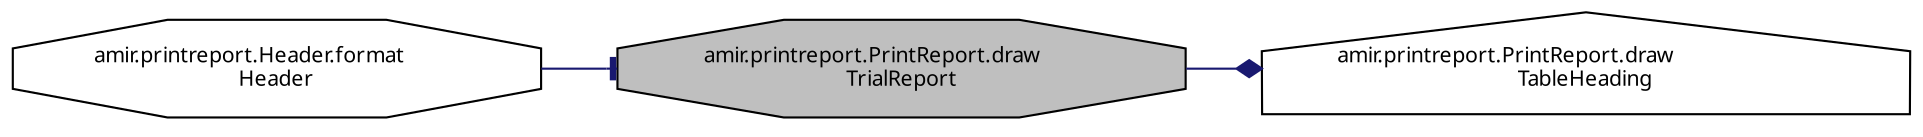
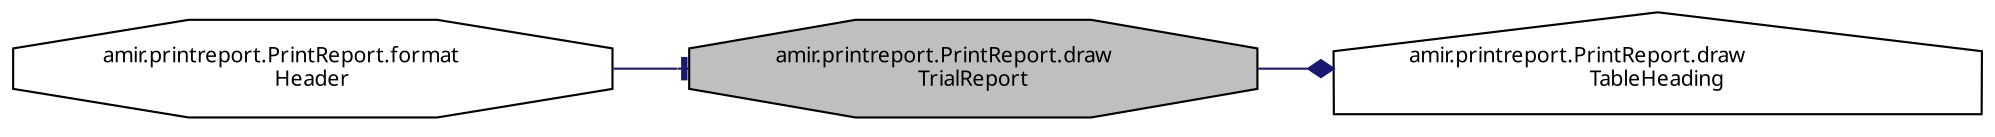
(277, 69) -> (313, 69)
